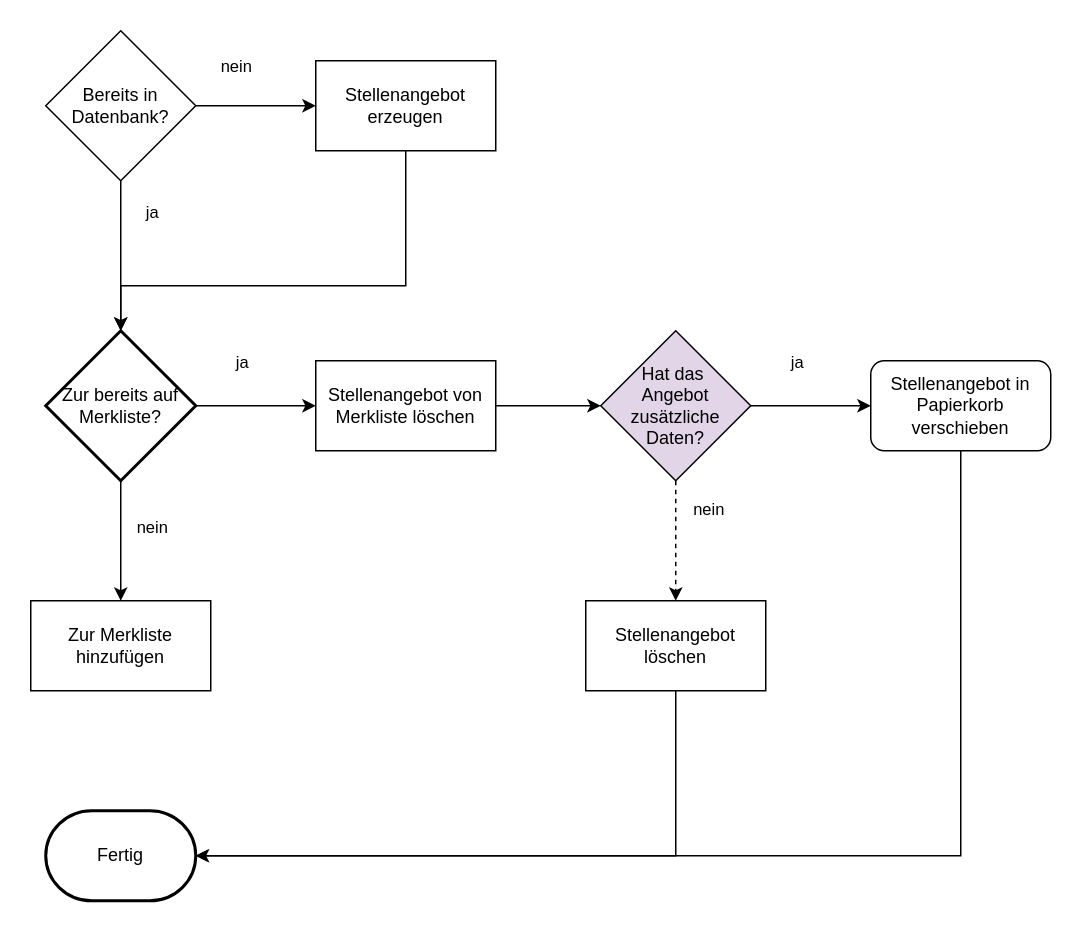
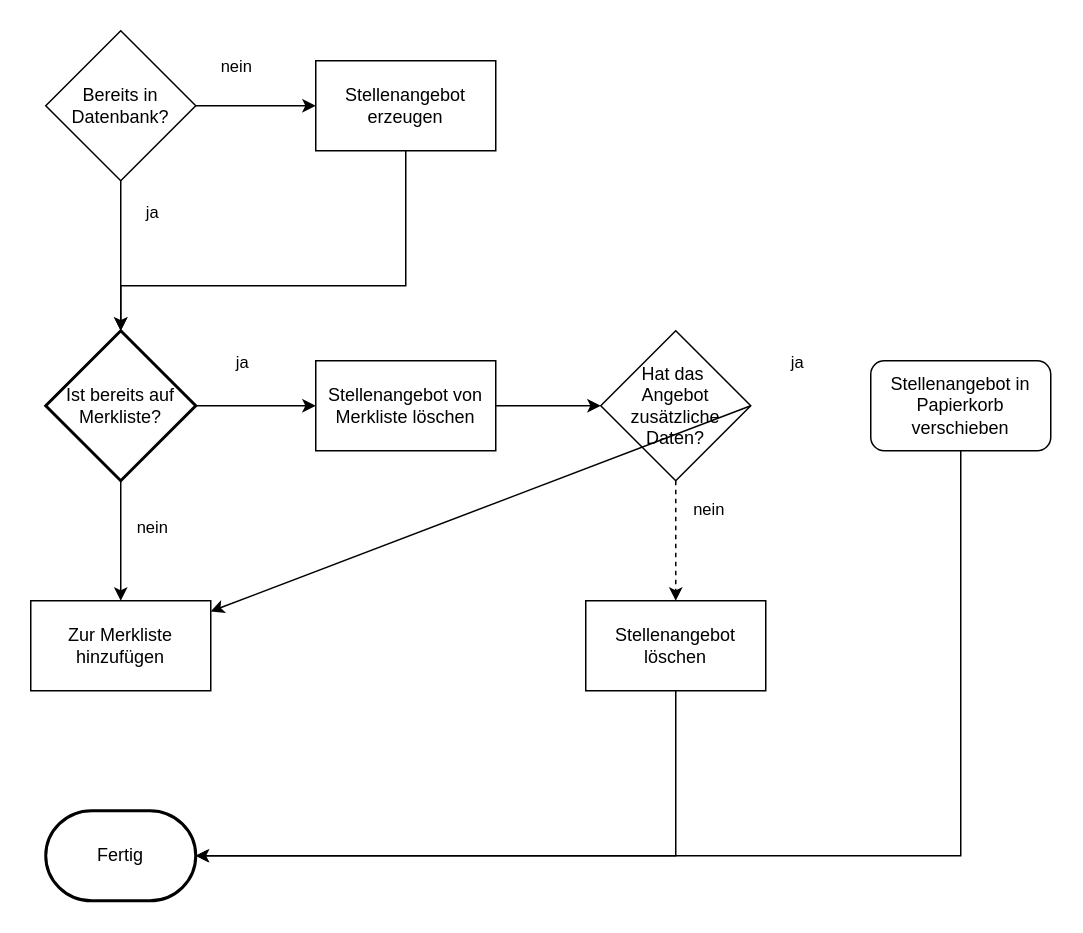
(121, 406) -> (121, 406)
(676, 406) -> (676, 406)
(806, 406) -> (485, 507)
